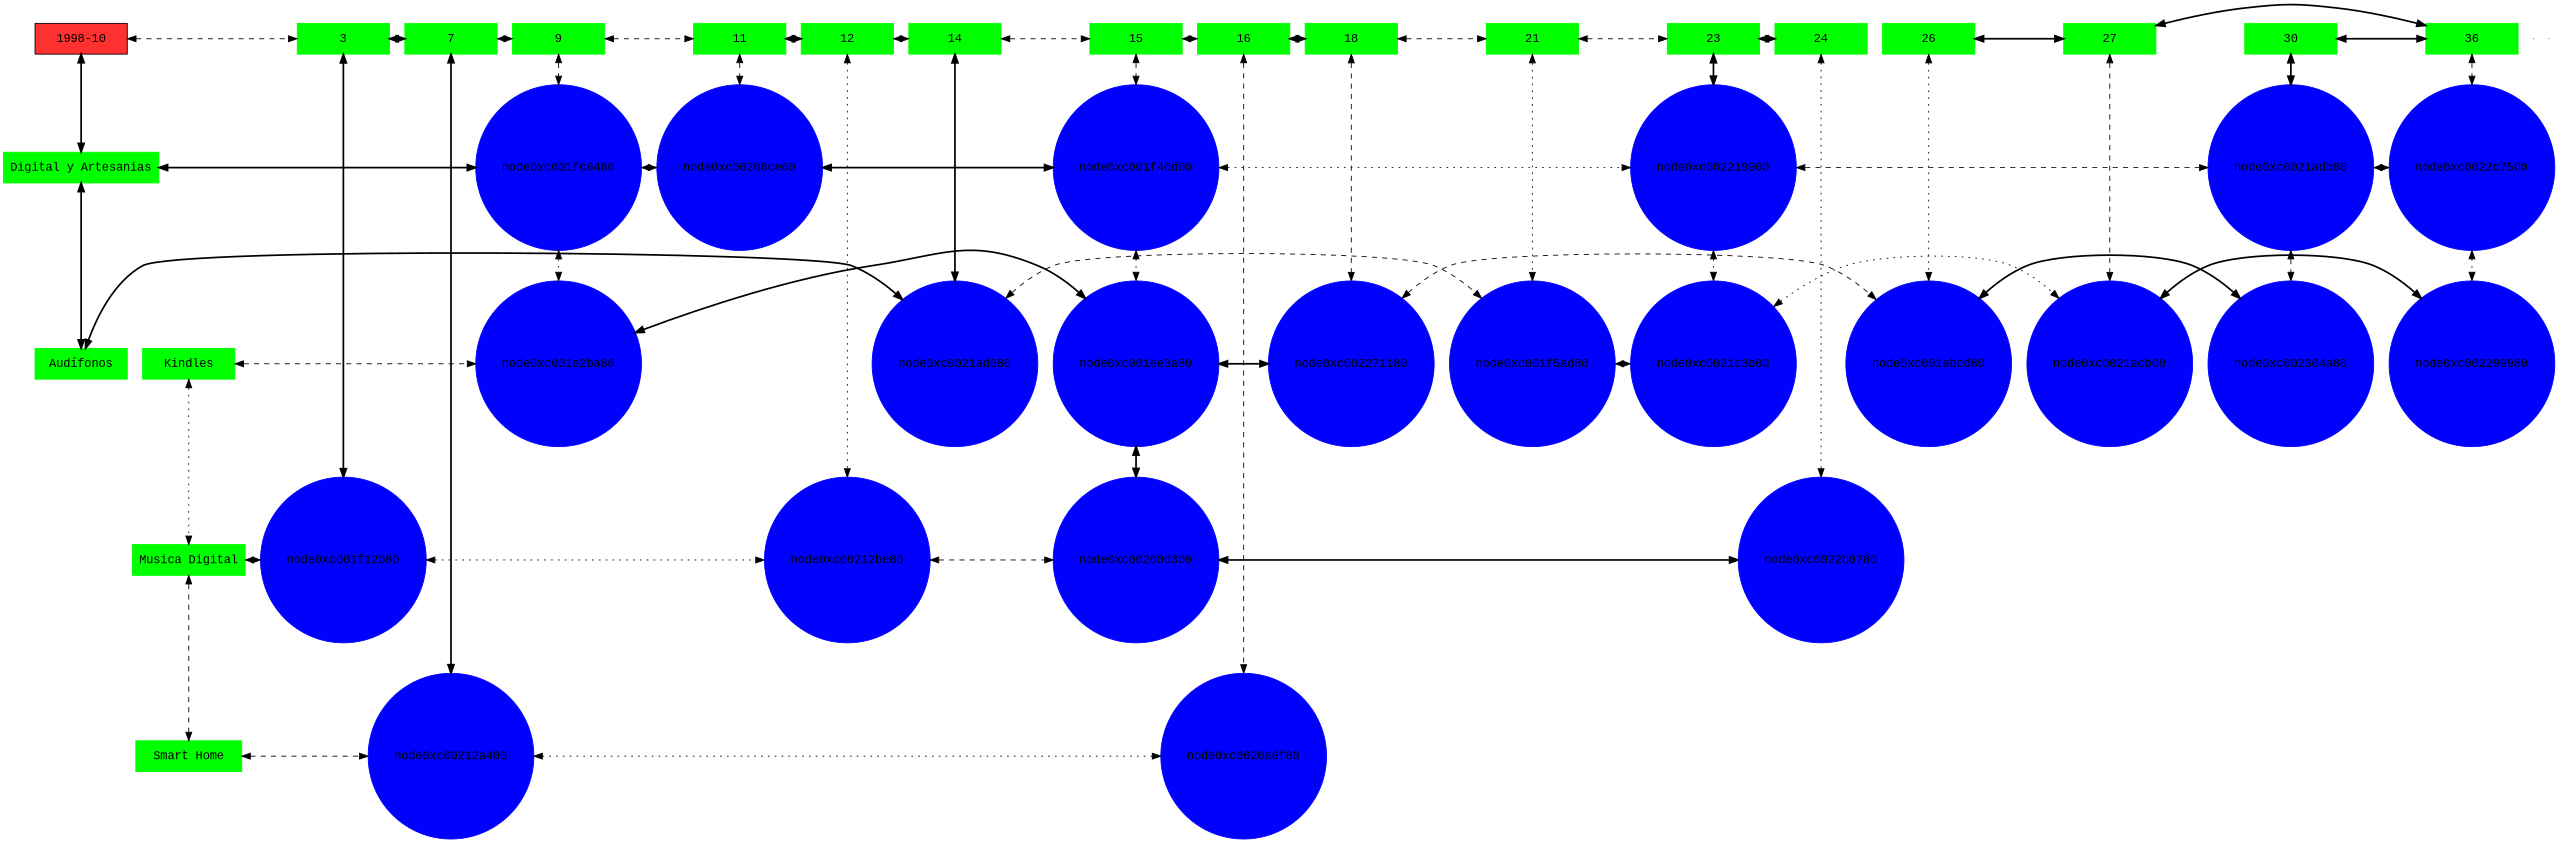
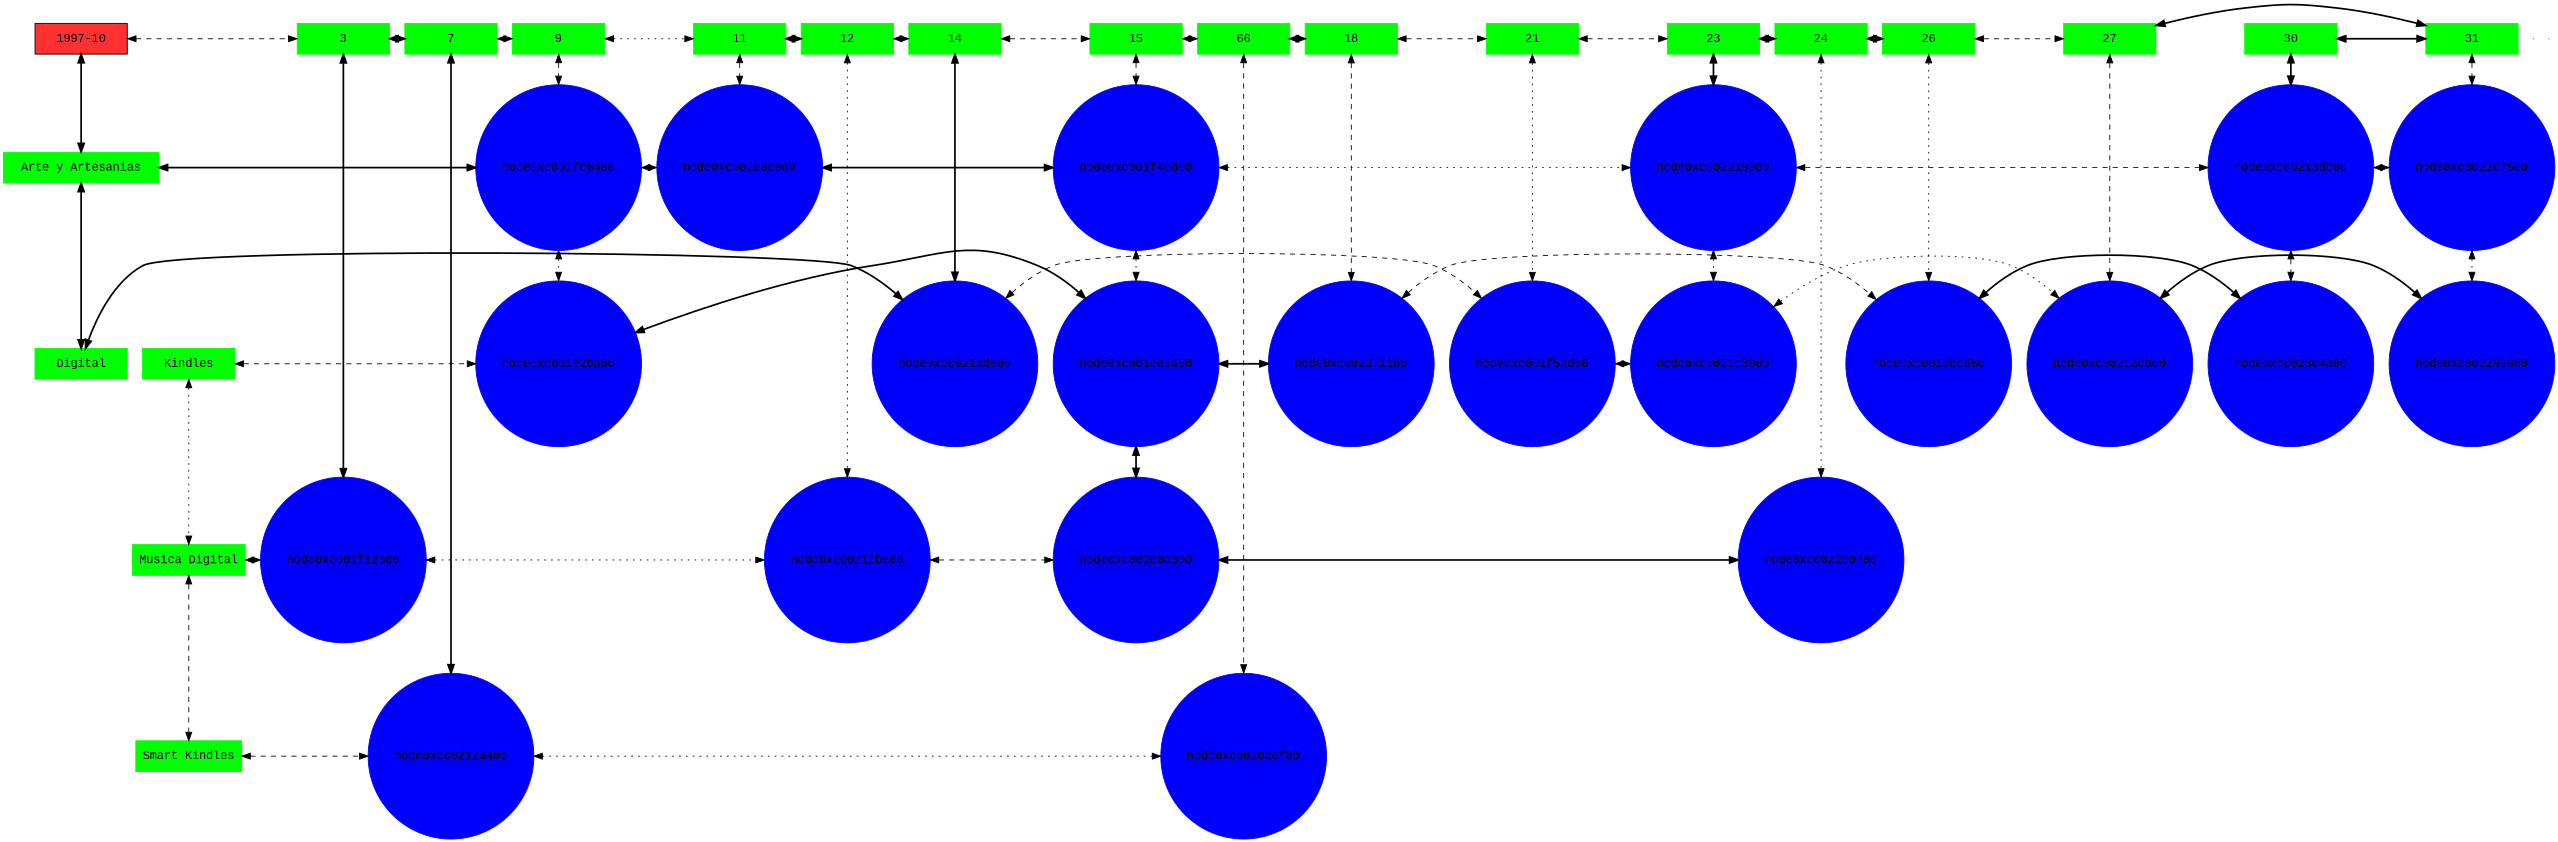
(81, 39) -> (81, 39)
(649, 39) -> (649, 39)
(1244, 39) -> (1244, 39)
none -> (1876, 39)
(2019, 39) -> (2019, 39)
(2472, 39) -> (2472, 39)
(81, 168) -> (81, 168)
(81, 364) -> (81, 364)
(189, 756) -> (189, 756)
